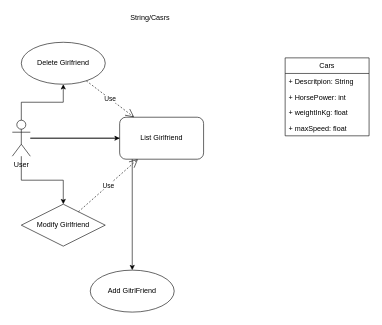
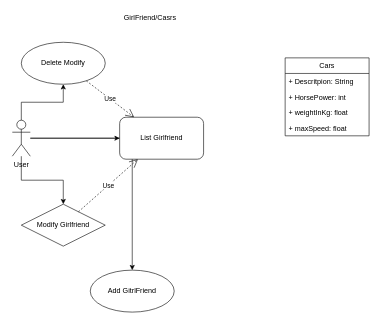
(150, 18) -> (150, 18)
(63, 63) -> (63, 63)
